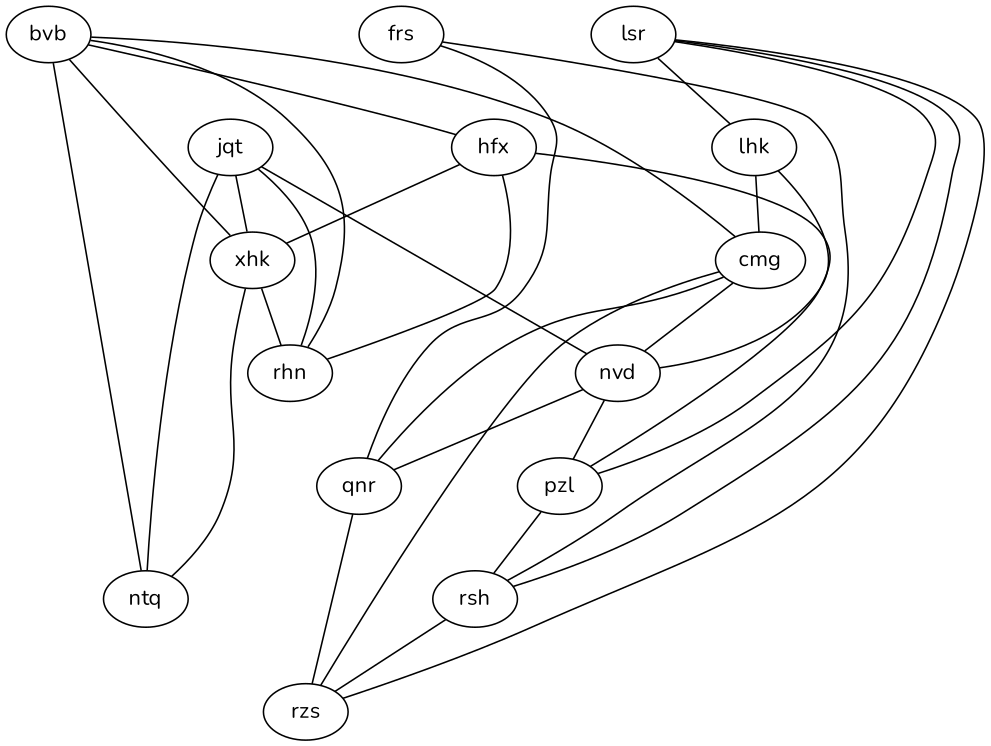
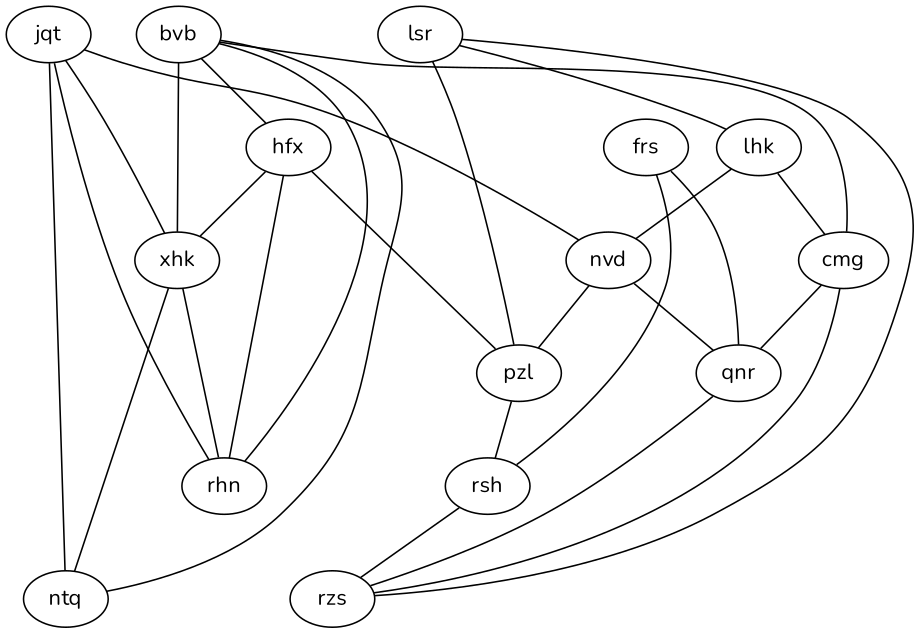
(909, 311) -> none
(689, 317) -> none
